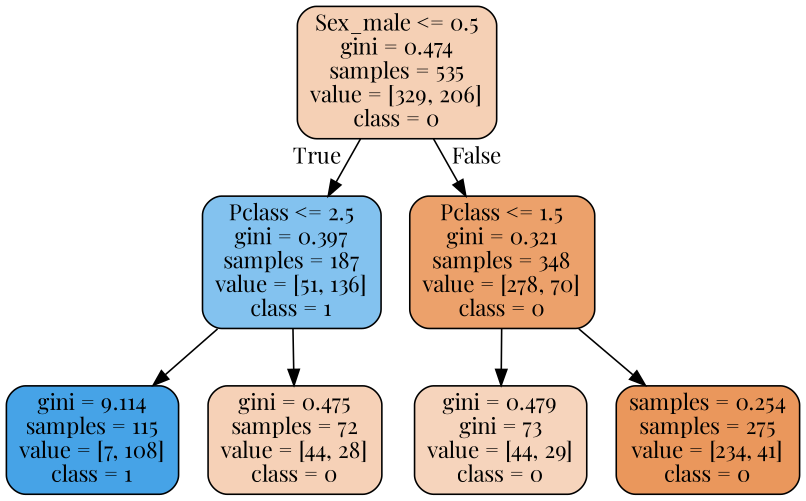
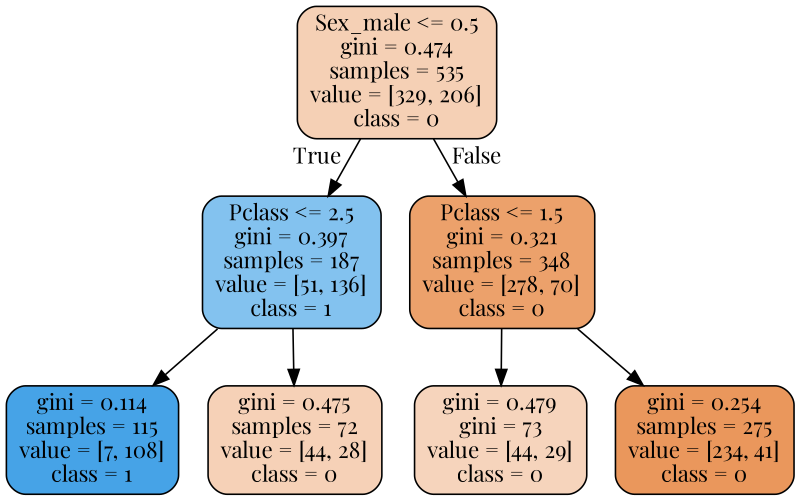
(92, 440) -> (92, 440)
(708, 440) -> (705, 440)
